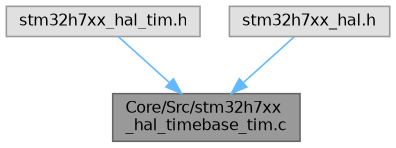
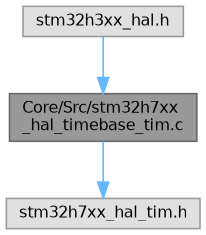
(310, 21) -> (103, 21)
(144, 60) -> (103, 162)
